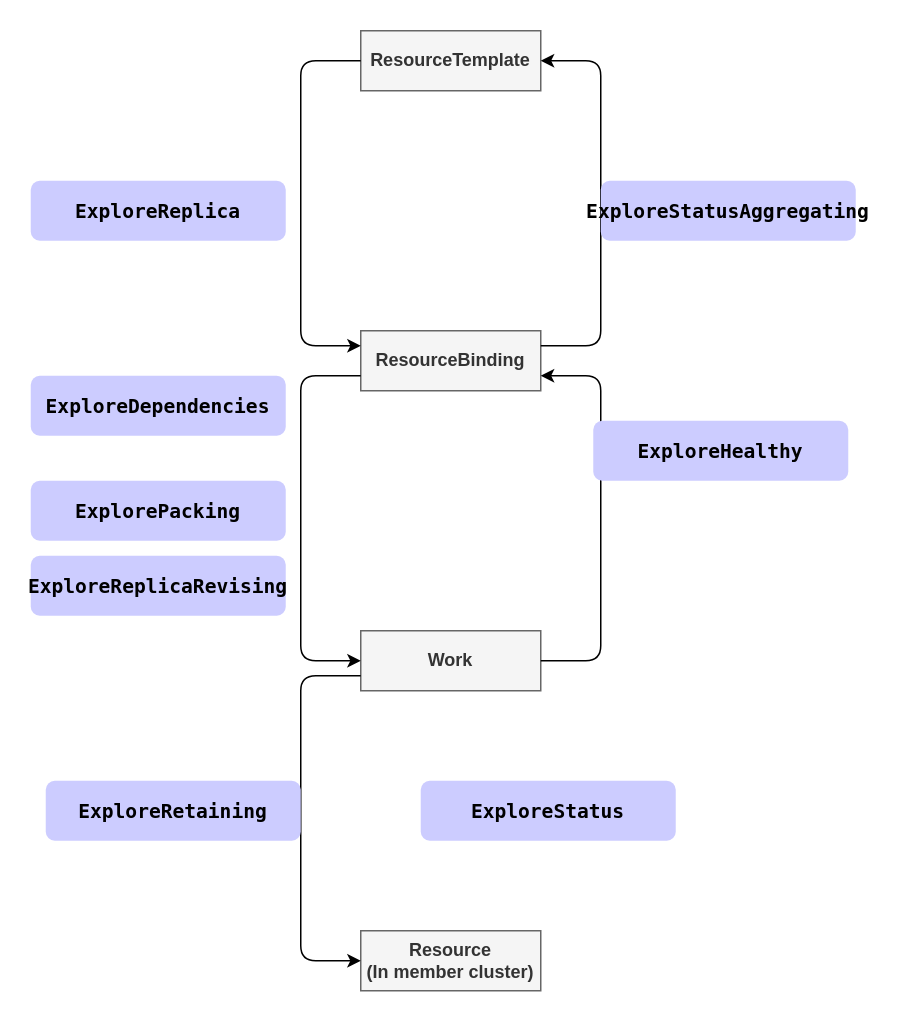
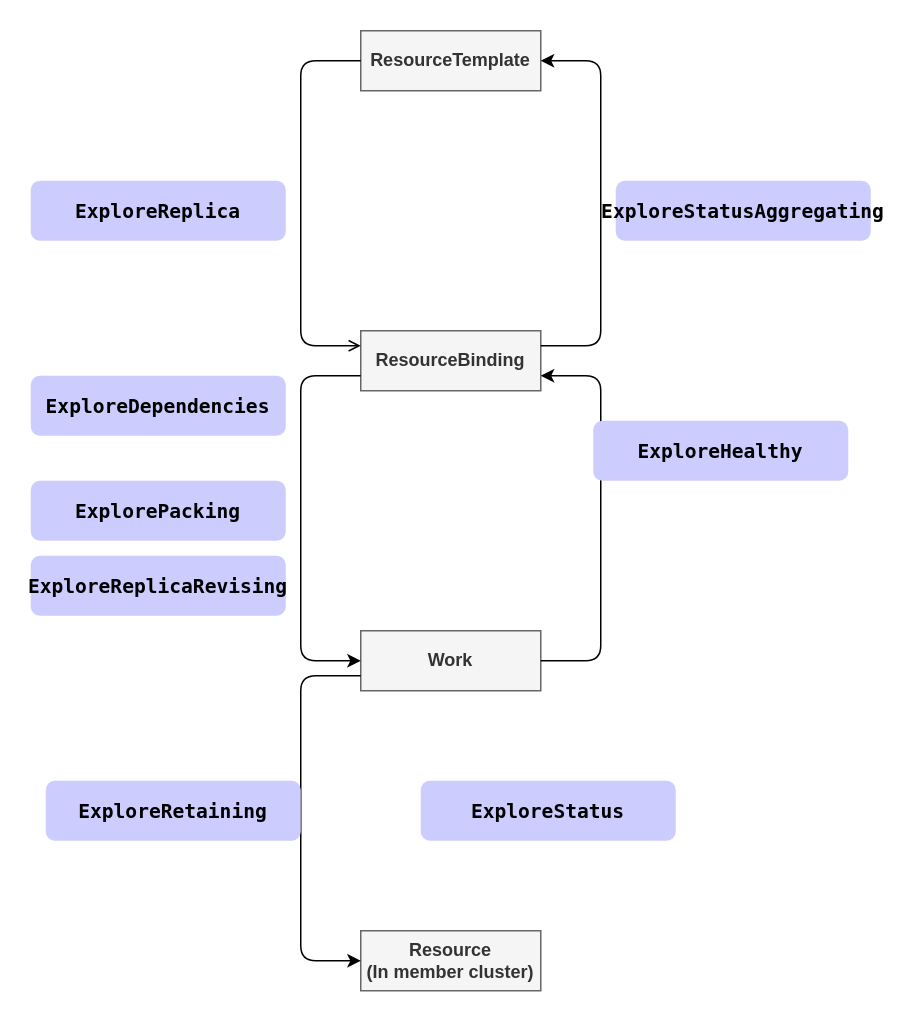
(728, 211) -> (743, 211)
(349, 346) -> (351, 346)
